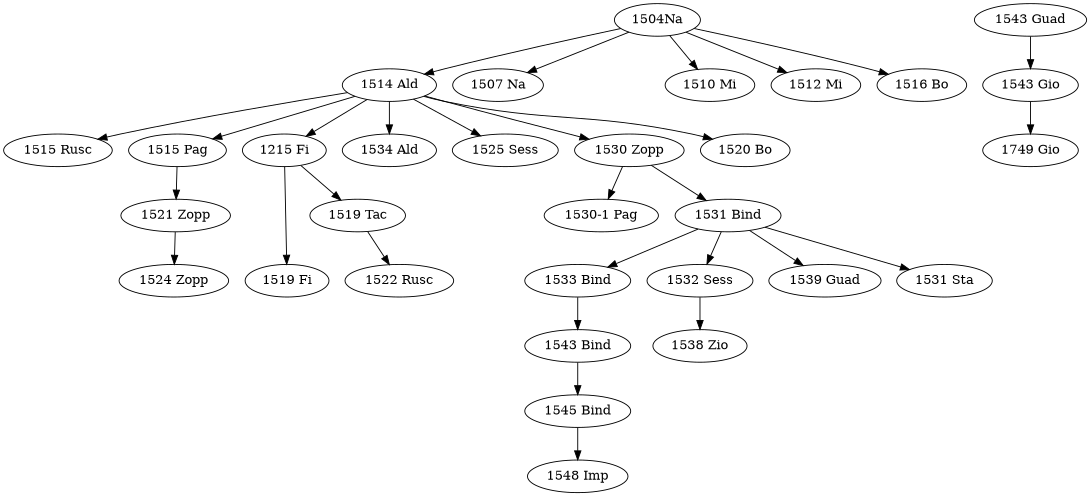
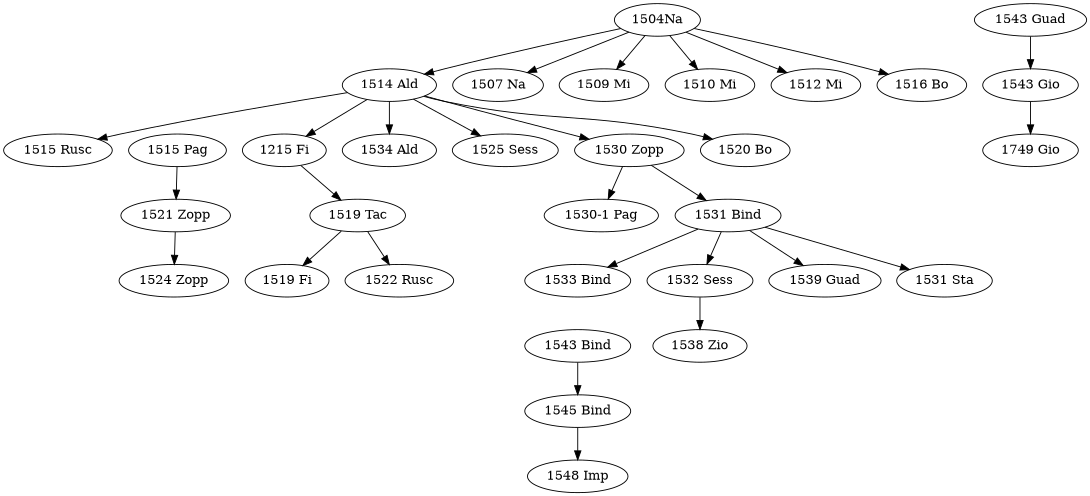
none -> (604, 85)
(288, 116) -> none
(286, 211) -> (325, 245)
(578, 309) -> none
